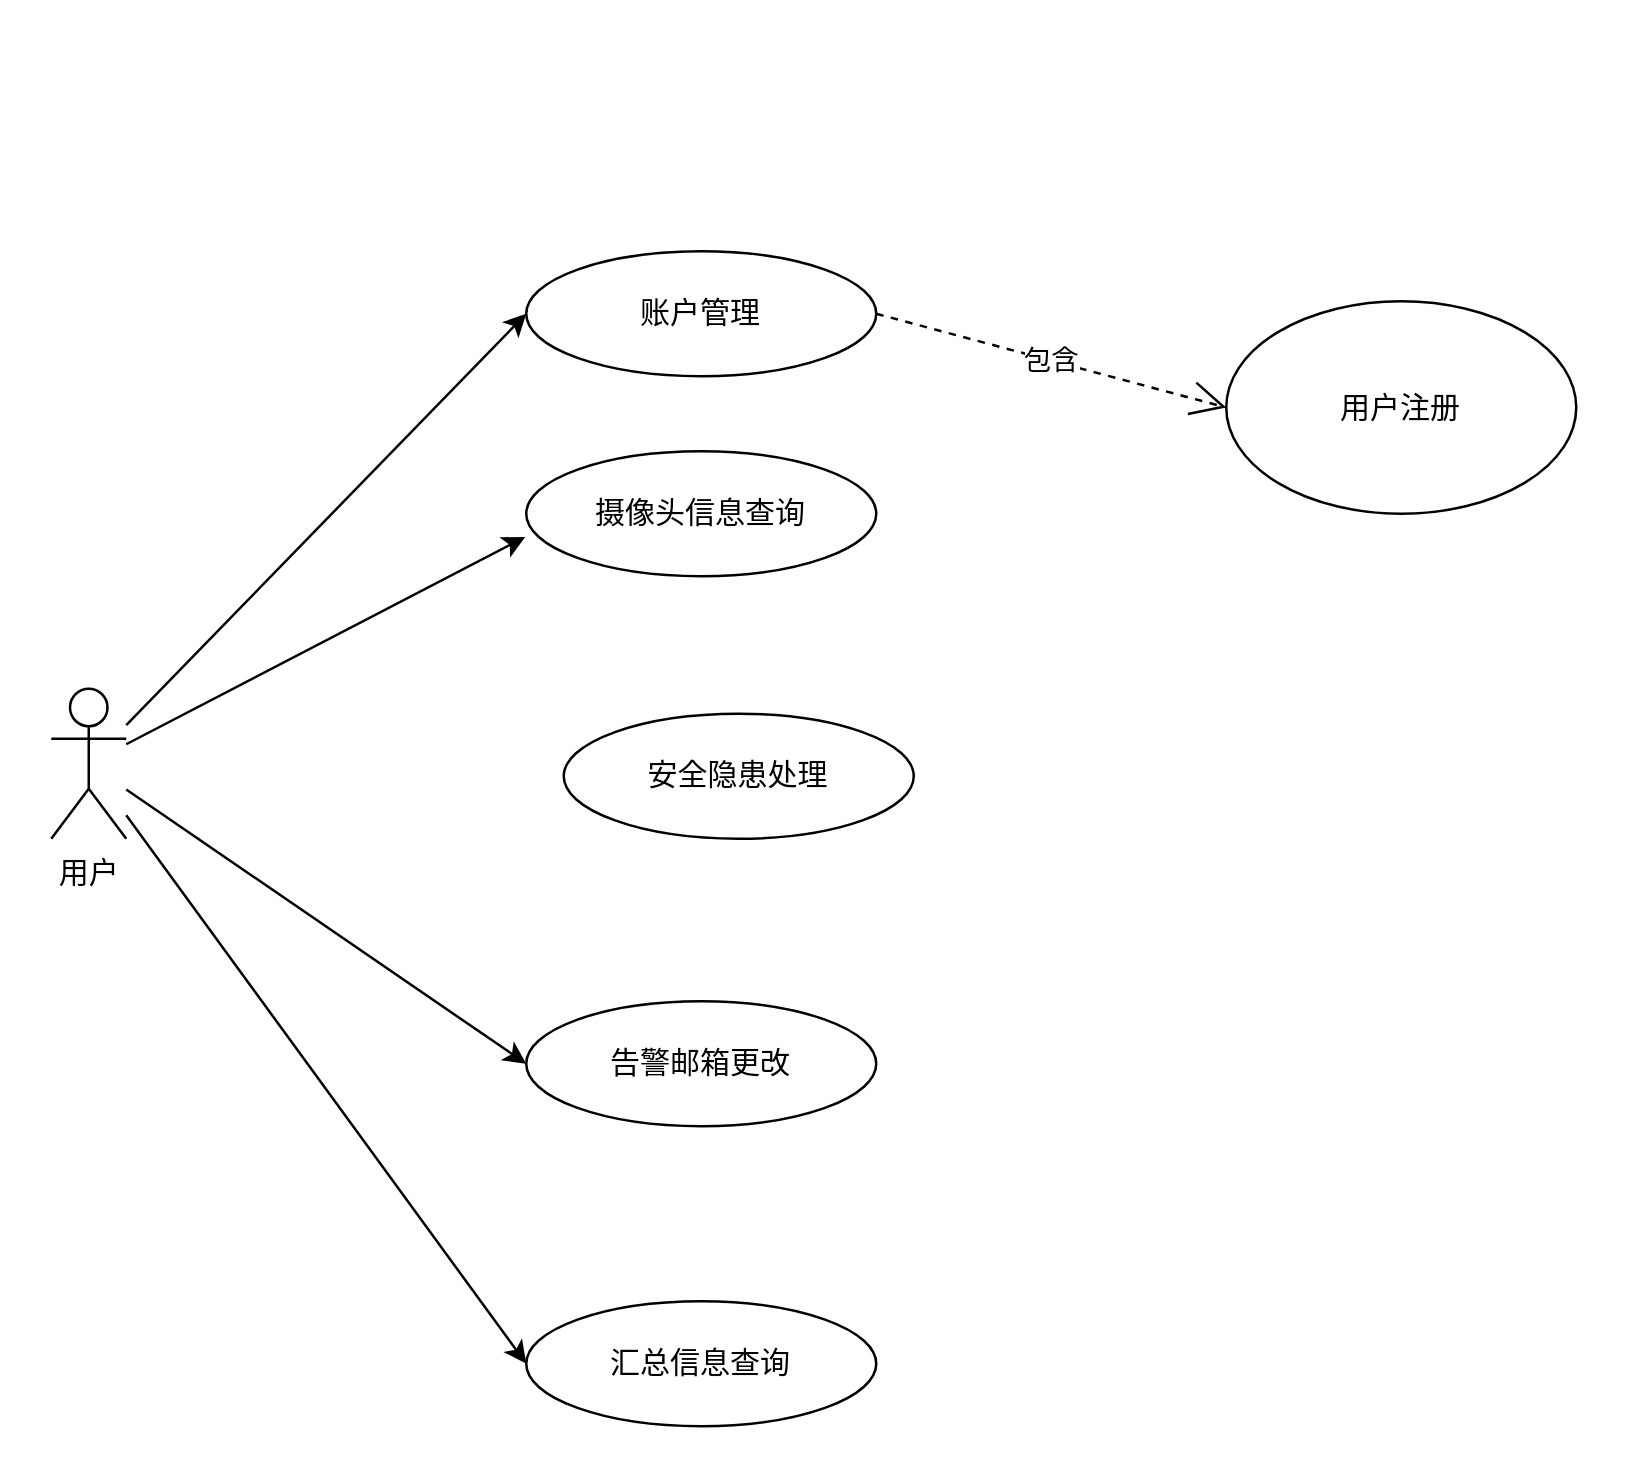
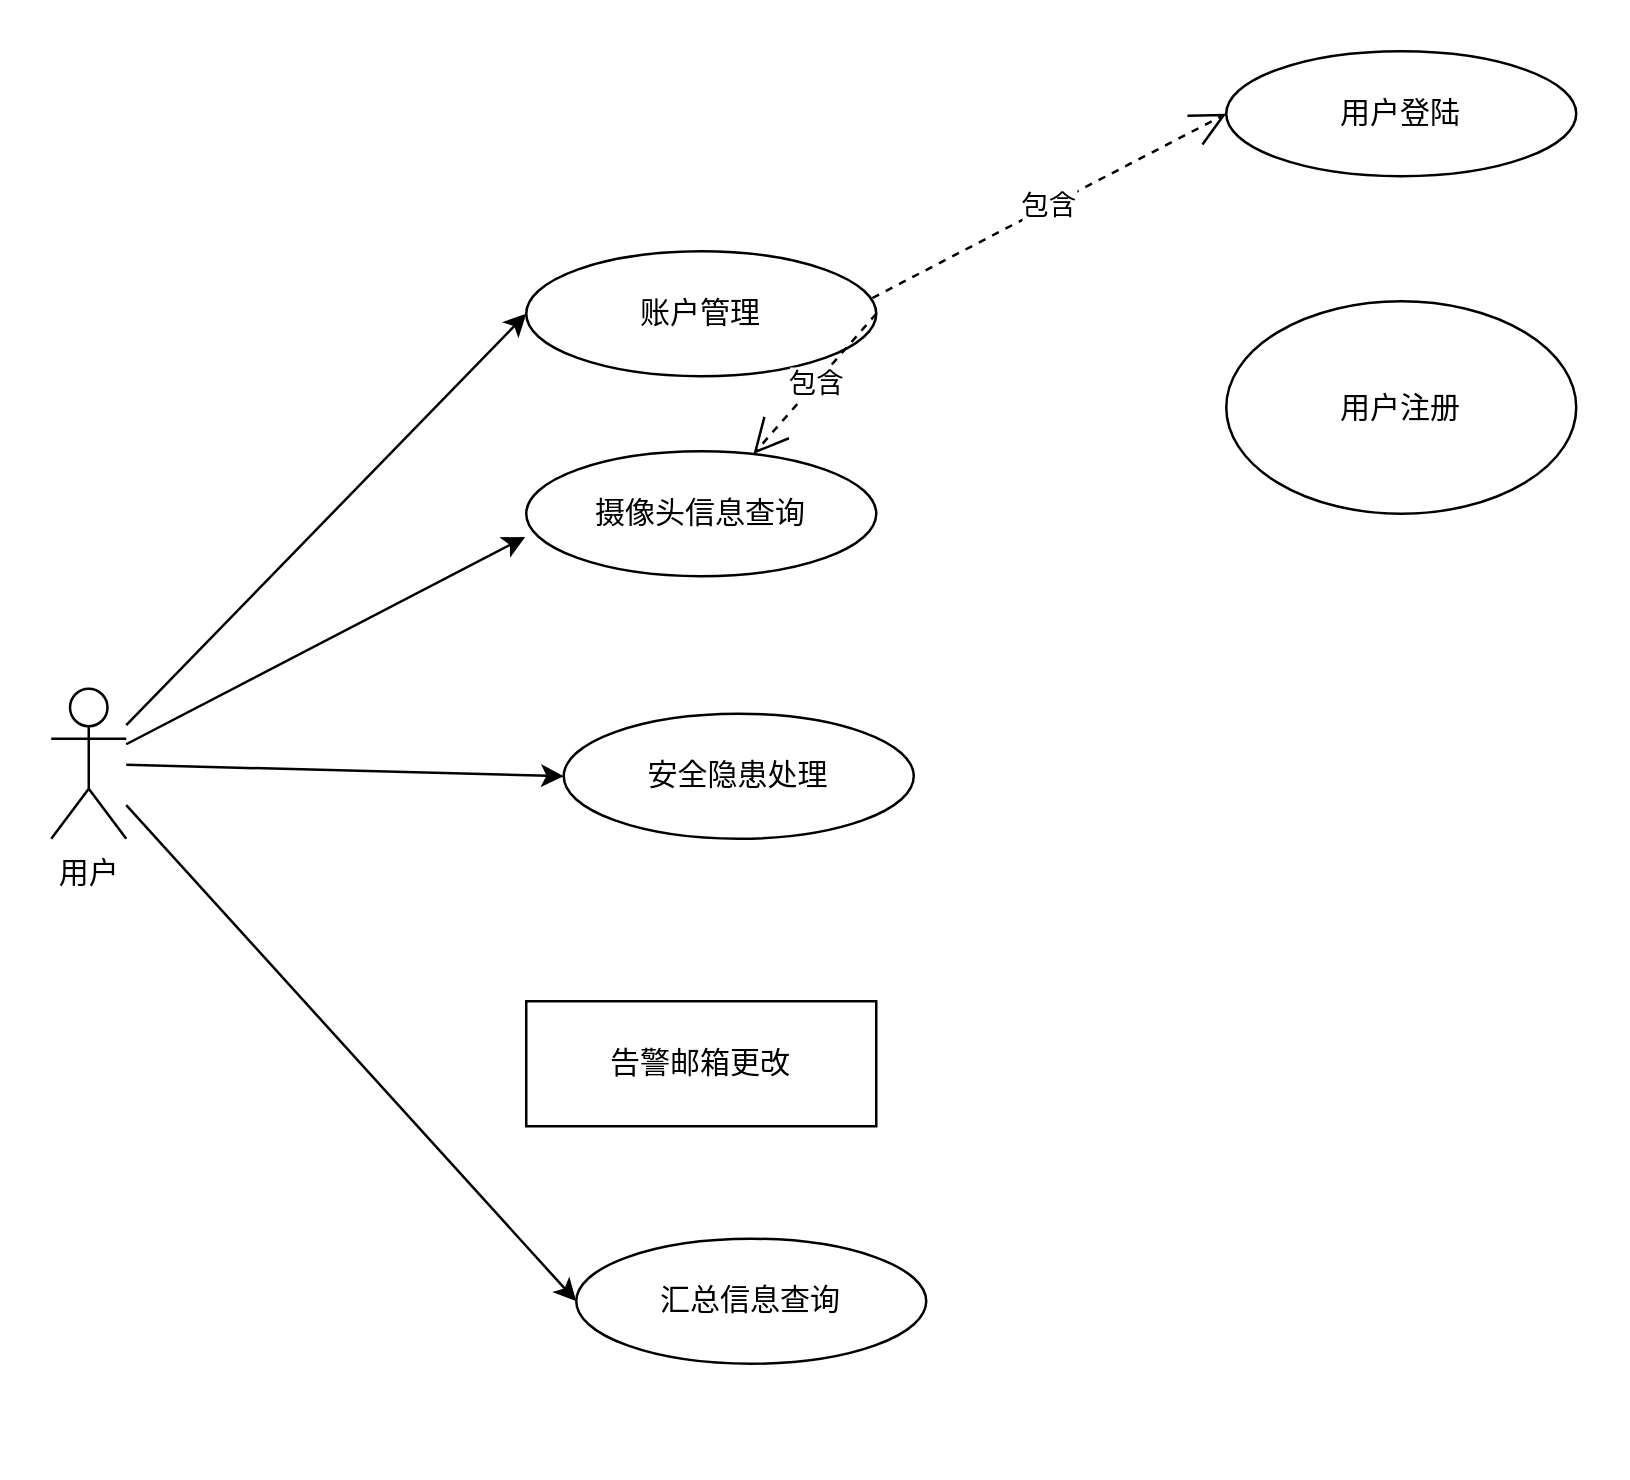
none -> (1401, 114)
none -> (1046, 207)
(1049, 360) -> (841, 355)
none -> (337, 770)
(319, 922) -> none
(701, 1064) -> (701, 1064)
(701, 1364) -> (751, 1301)
